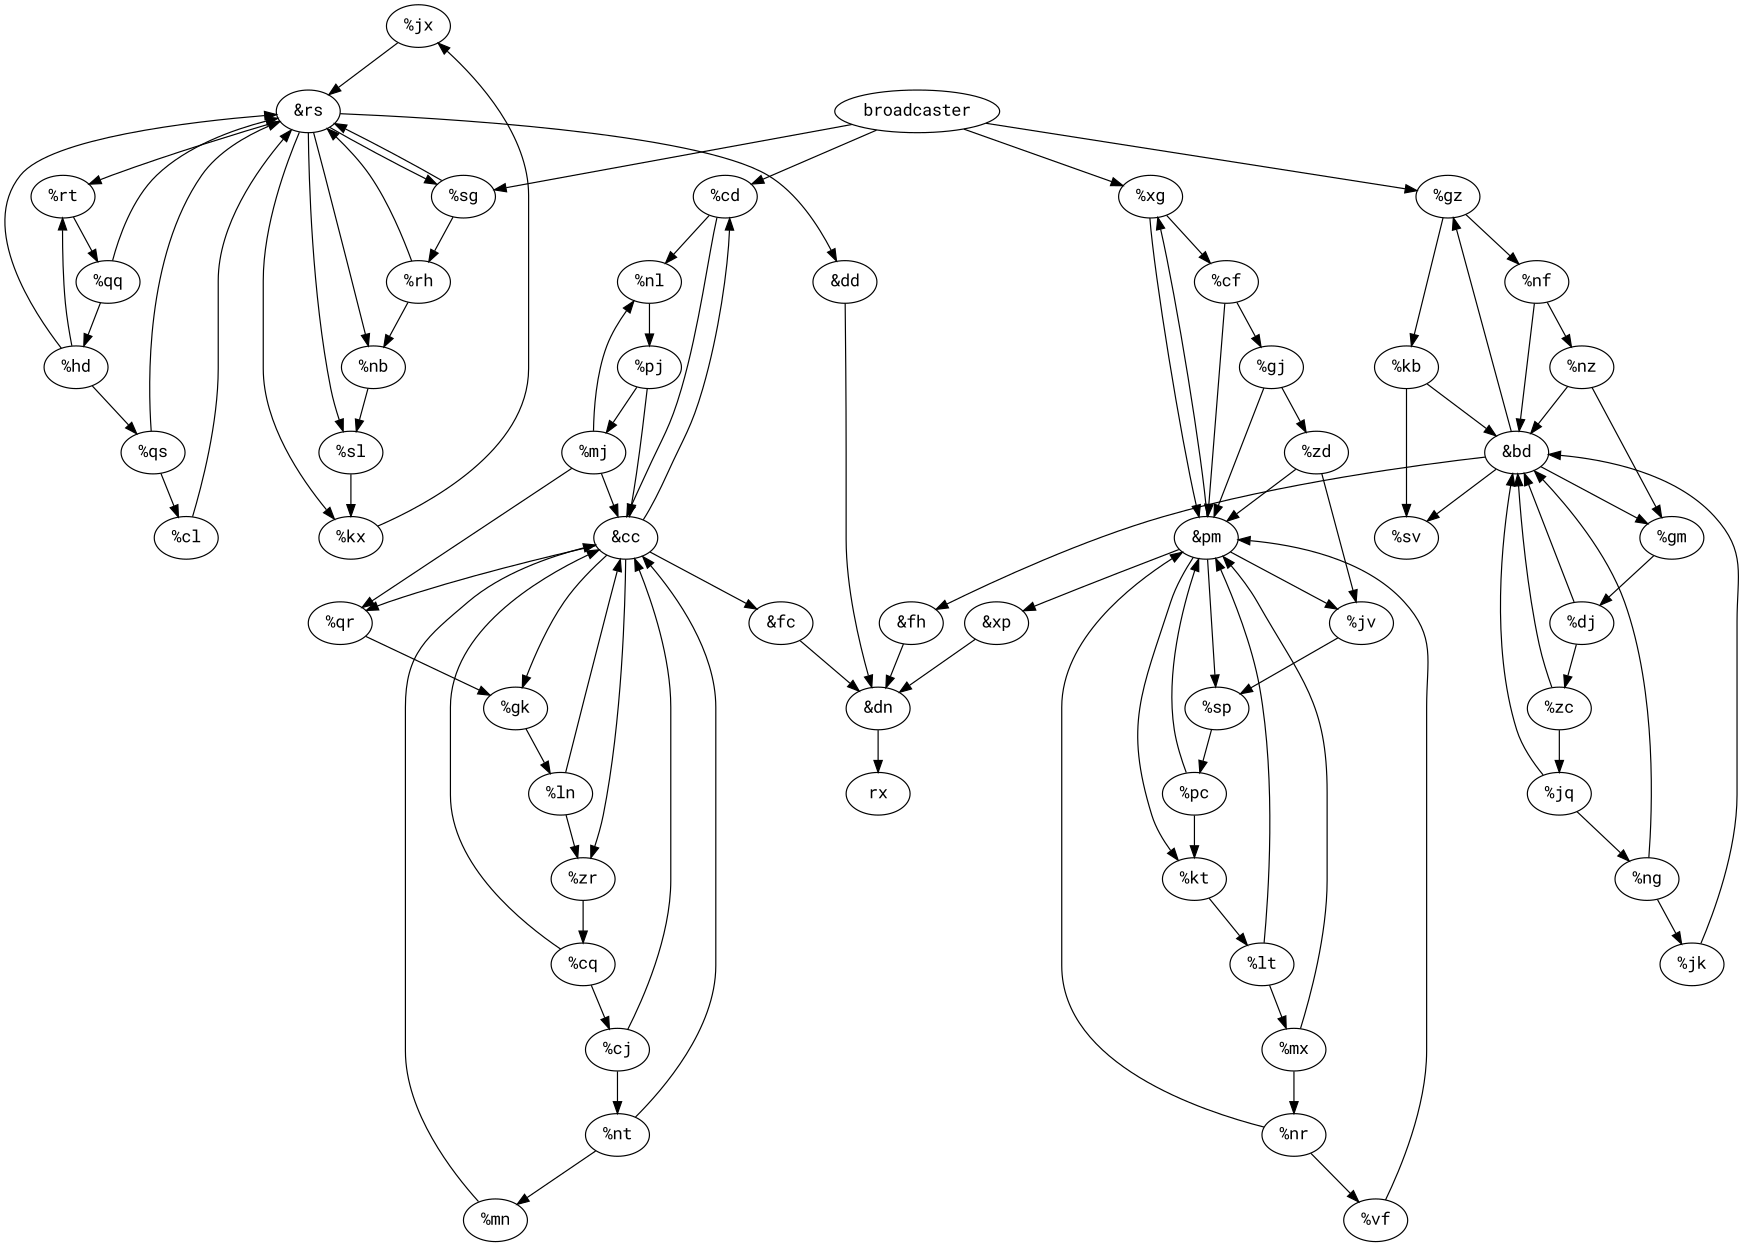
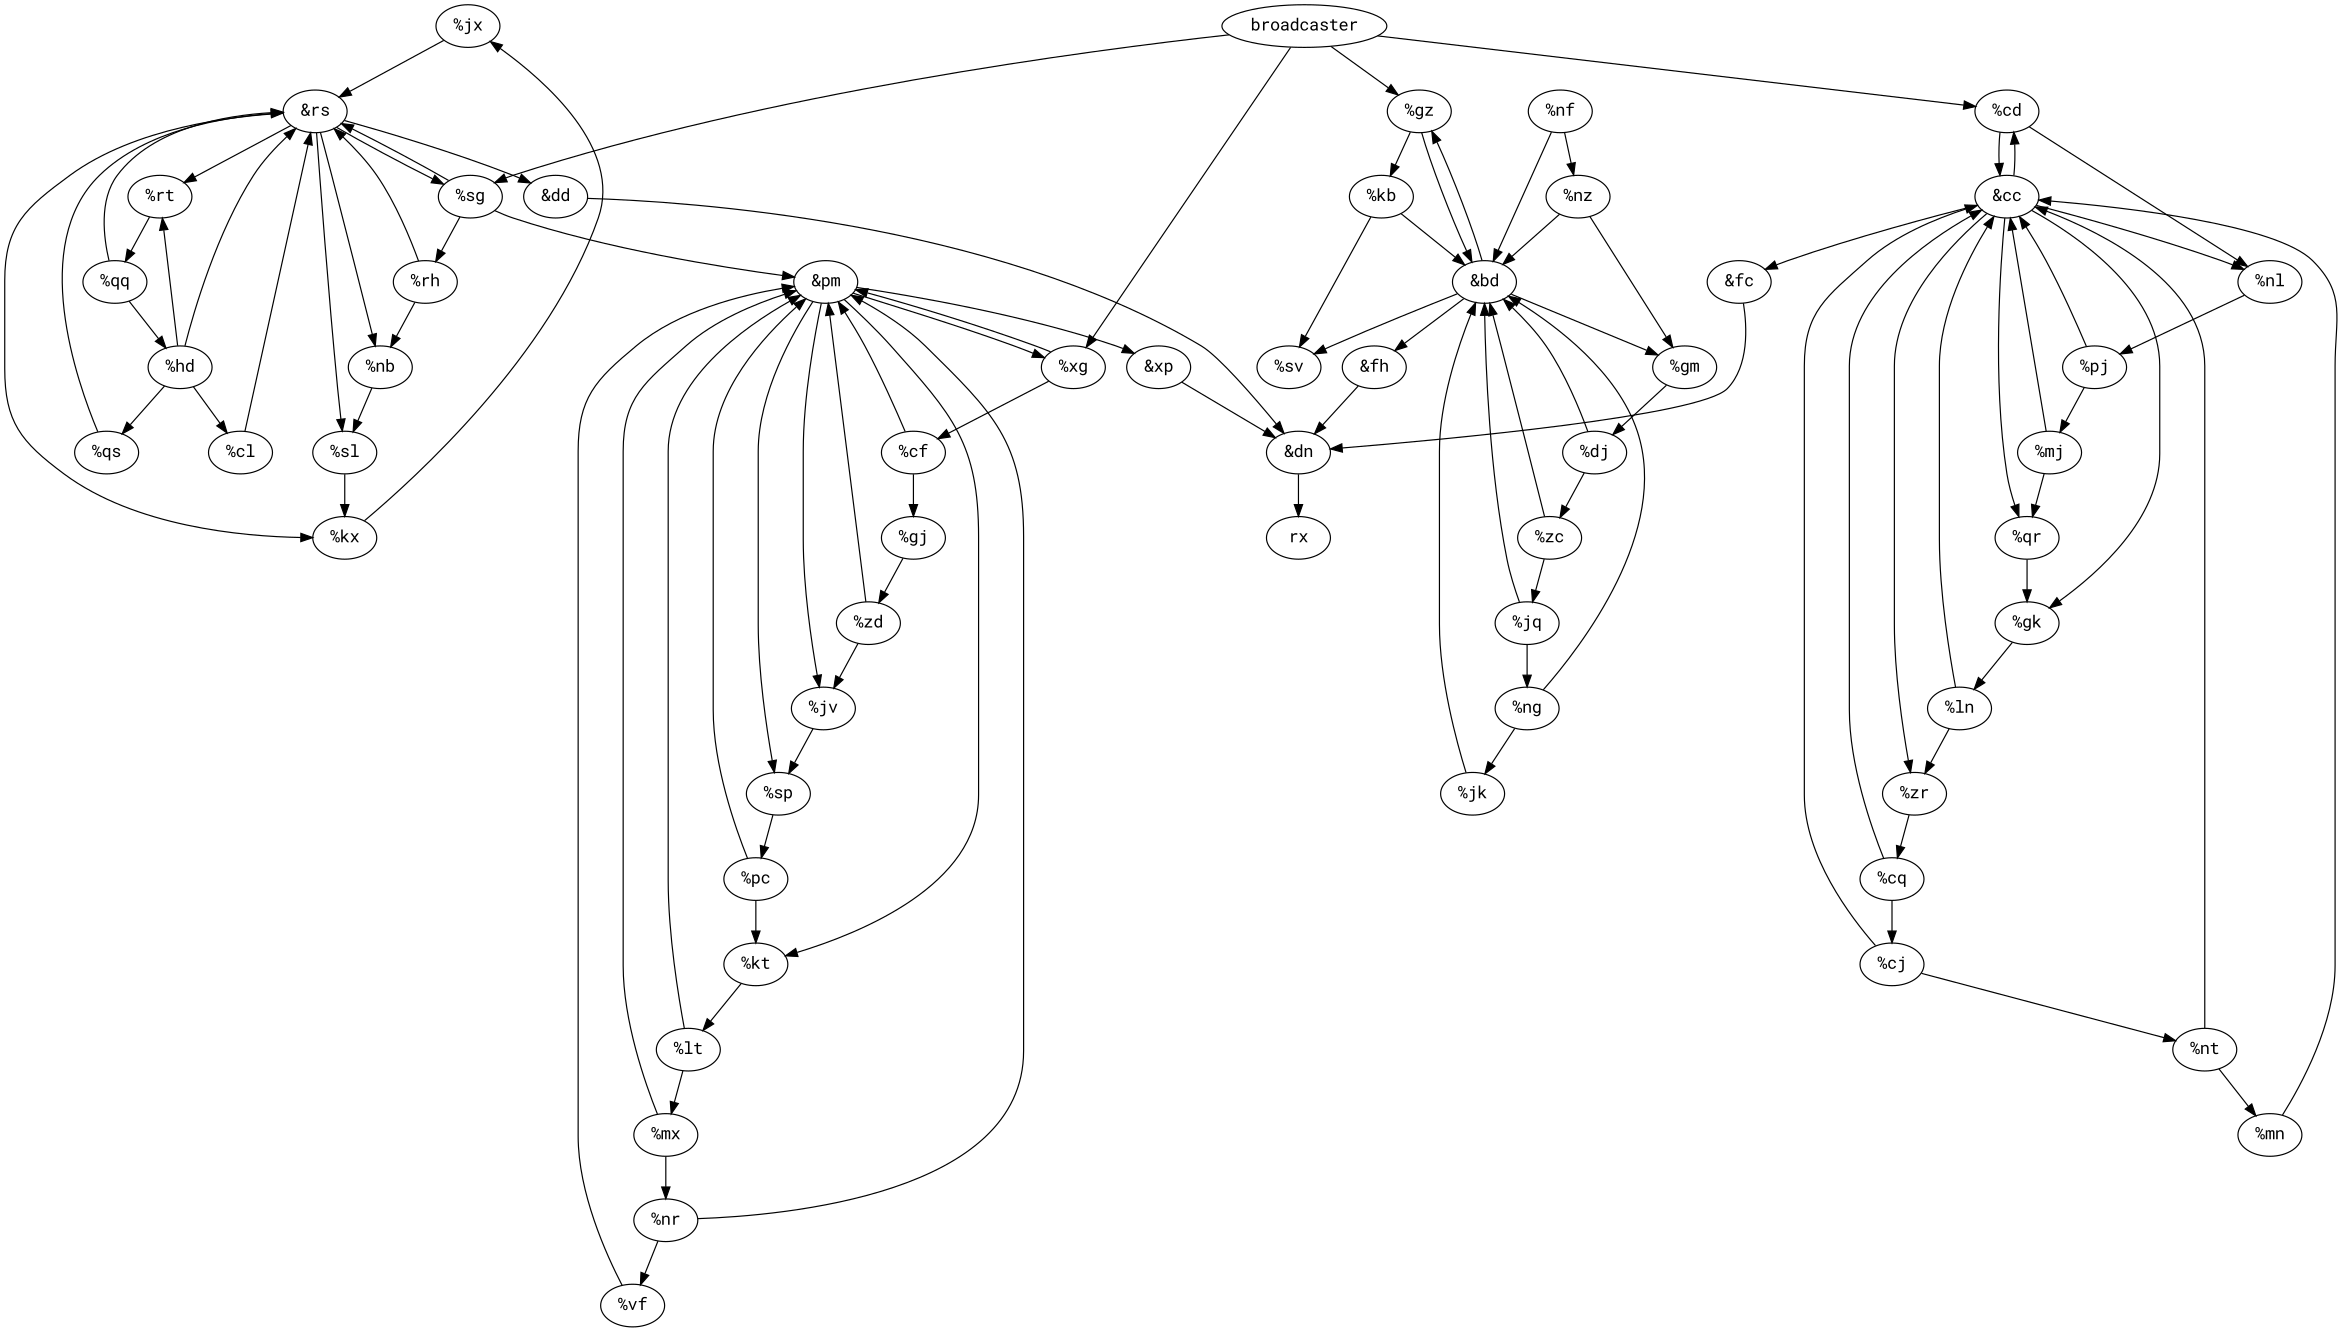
(1488, 235) -> (1442, 193)
(600, 368) -> (2135, 233)
(1241, 447) -> (637, 250)
(167, 490) -> (207, 405)
